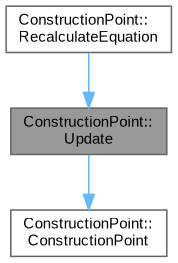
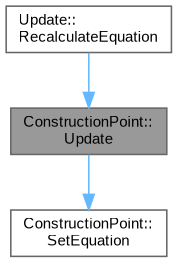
(89, 29) -> (89, 29)
(89, 233) -> (89, 233)
